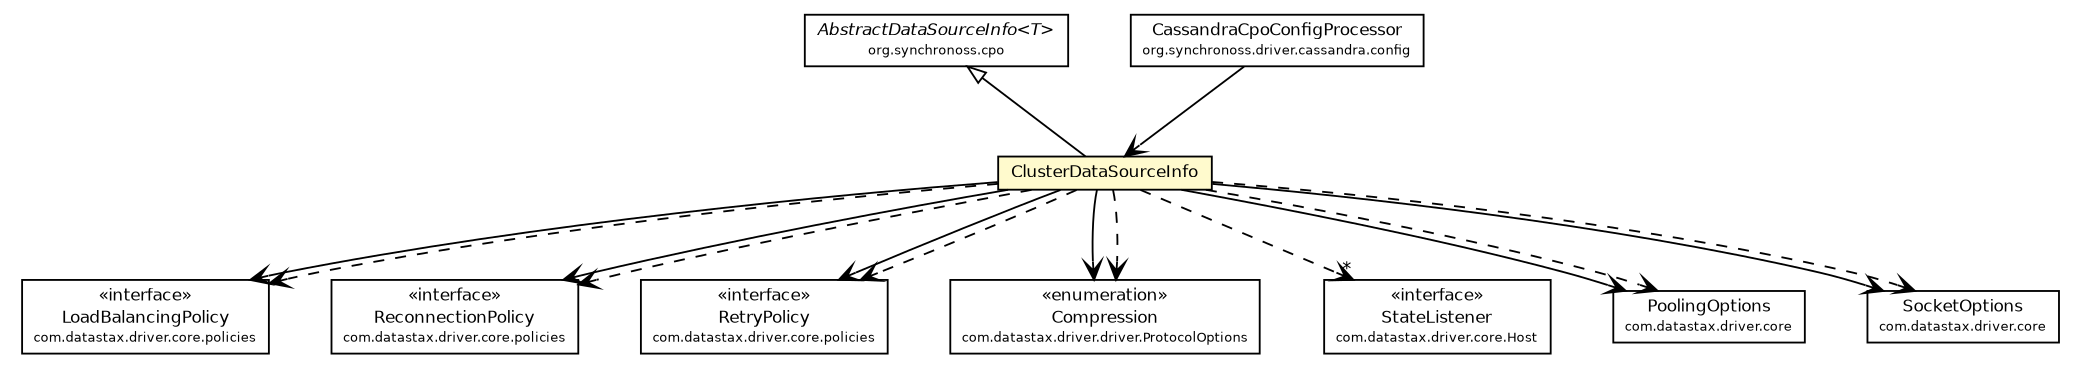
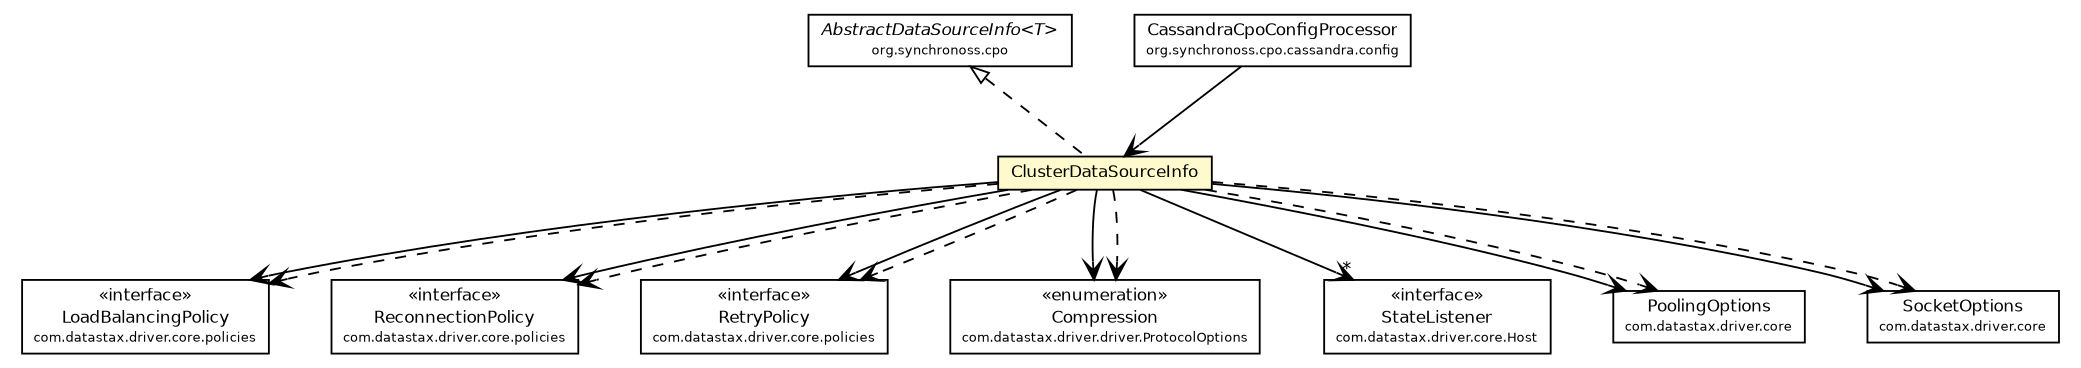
(1277, 51) -> (1273, 51)
(1034, 117) -> (1036, 117)
(1238, 231) -> (1238, 231)
